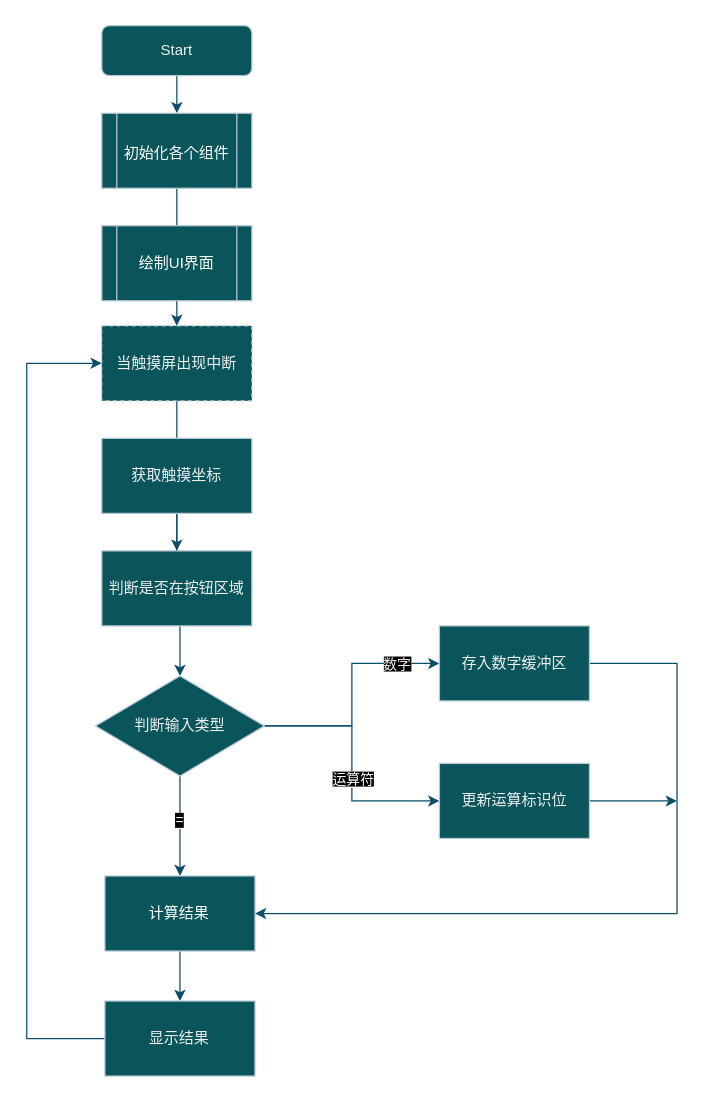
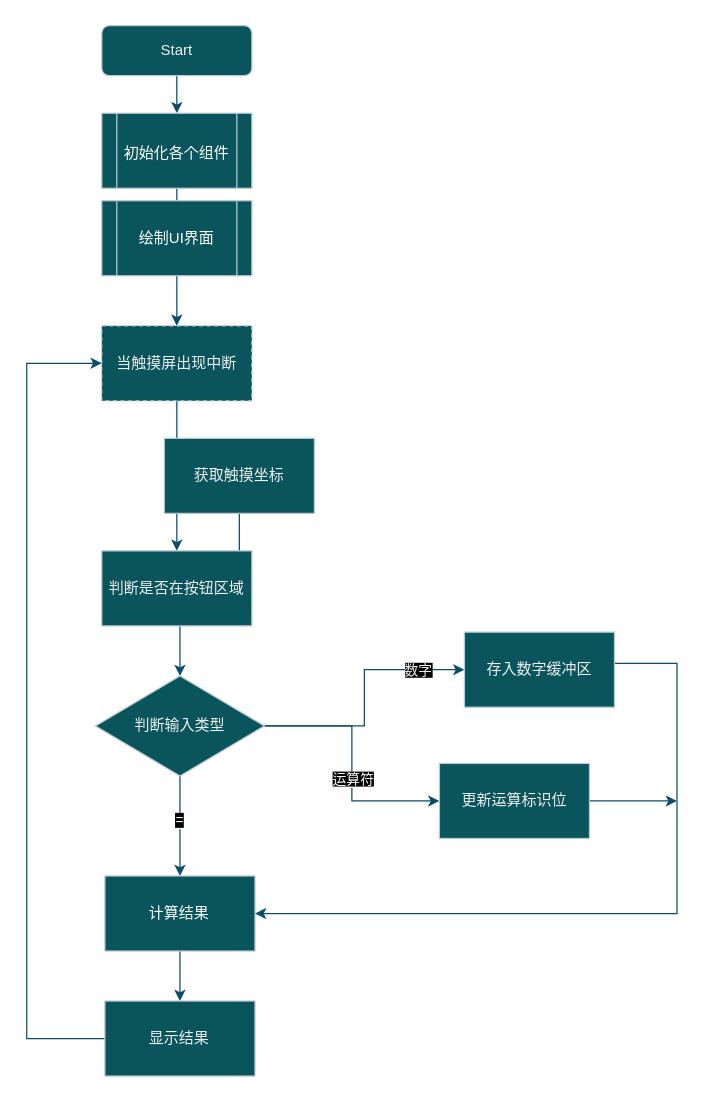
(177, 263) -> (177, 238)
(177, 476) -> (239, 476)
(514, 663) -> (539, 669)
